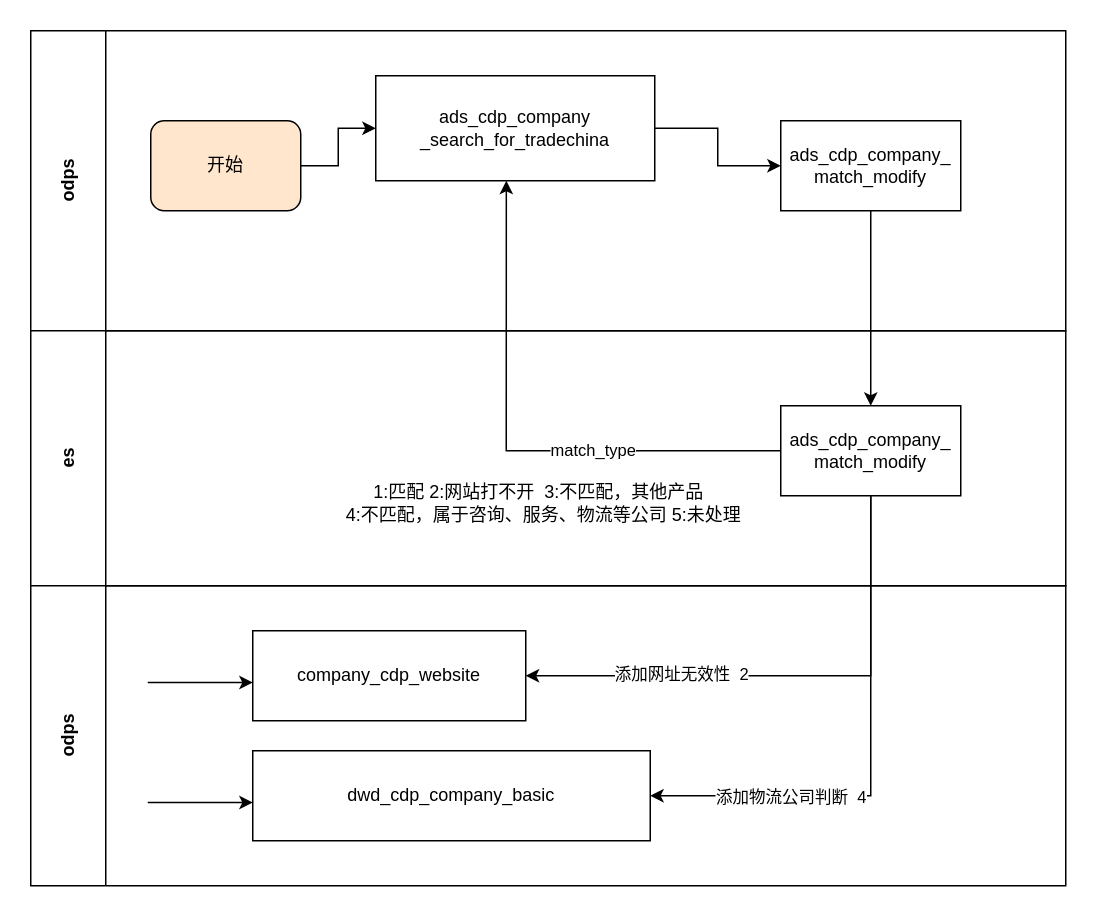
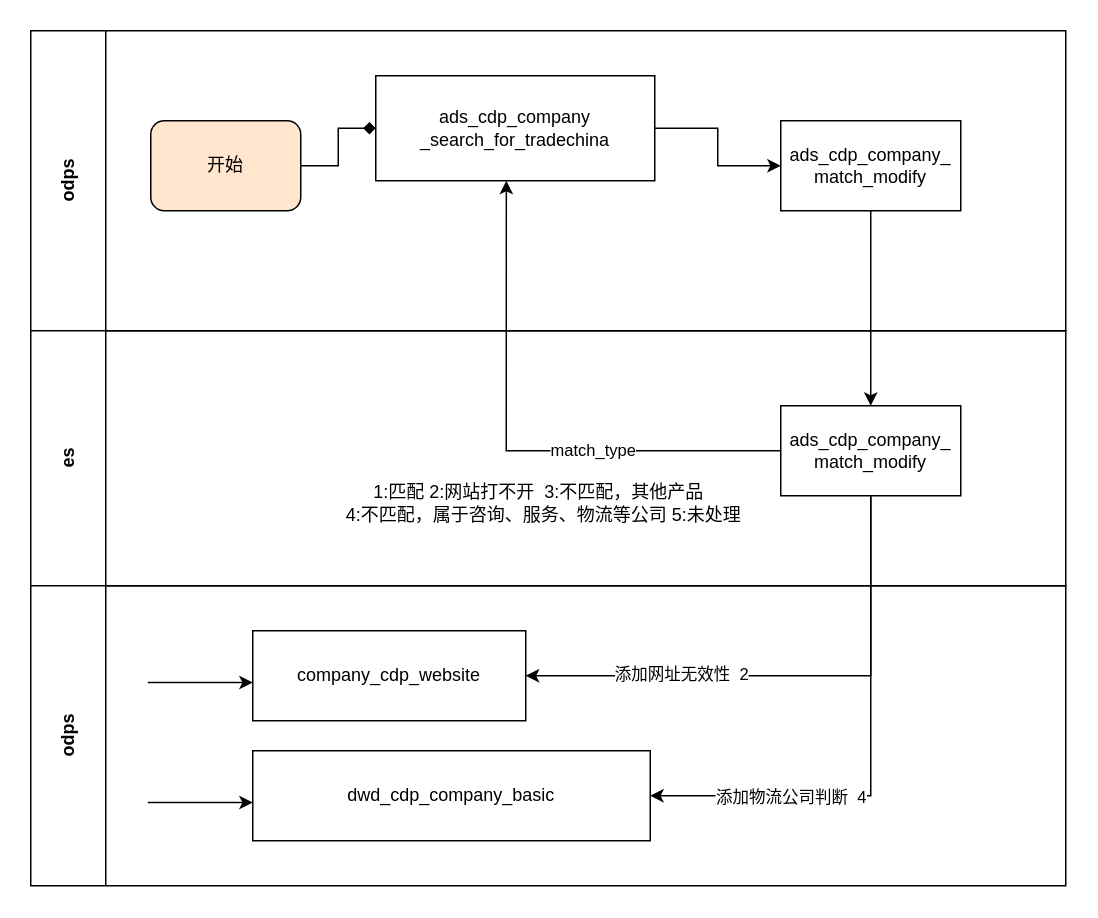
(364, 128) -> (363, 128)
